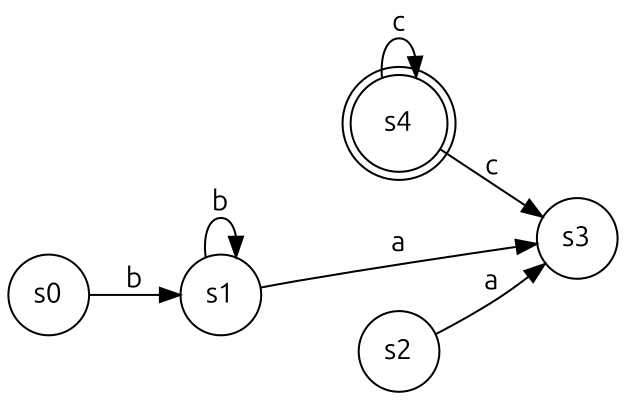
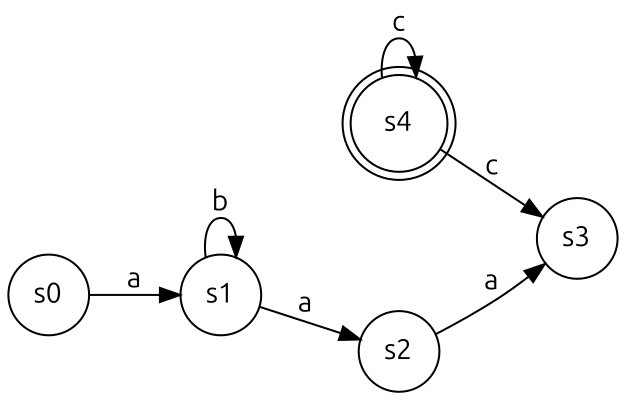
(388, 266) -> (300, 320)
(135, 280) -> (135, 280)
